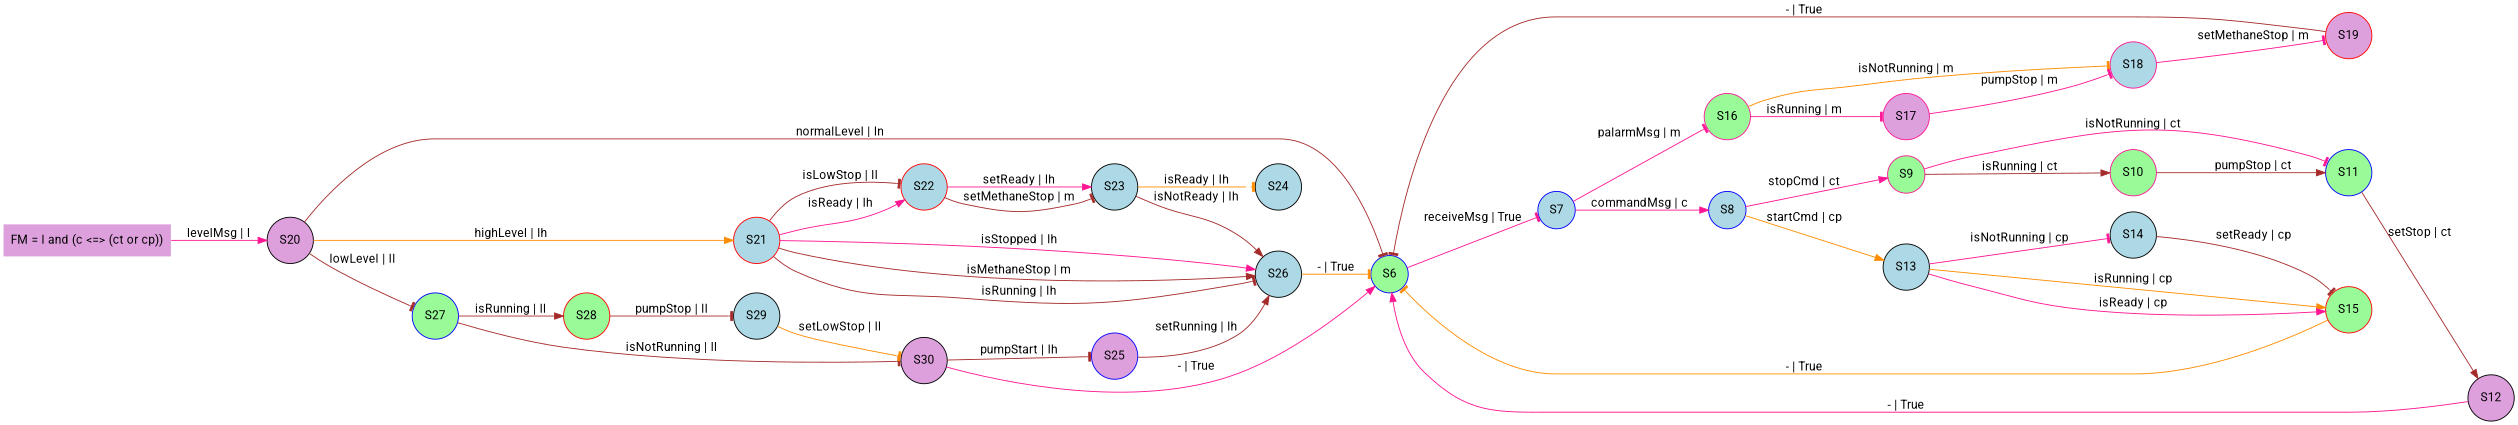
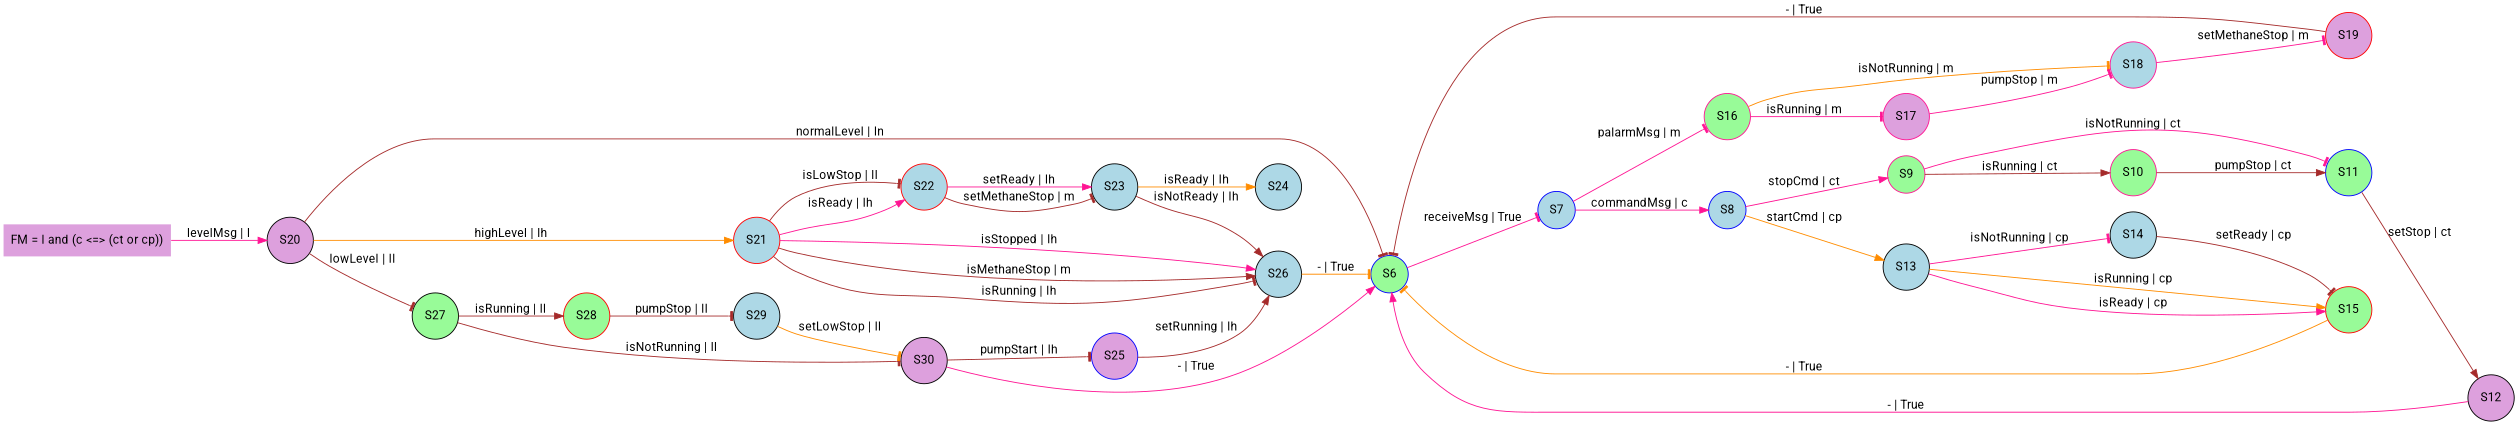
(1192, 187) -> (1192, 187)
(435, 316) -> (435, 316)
